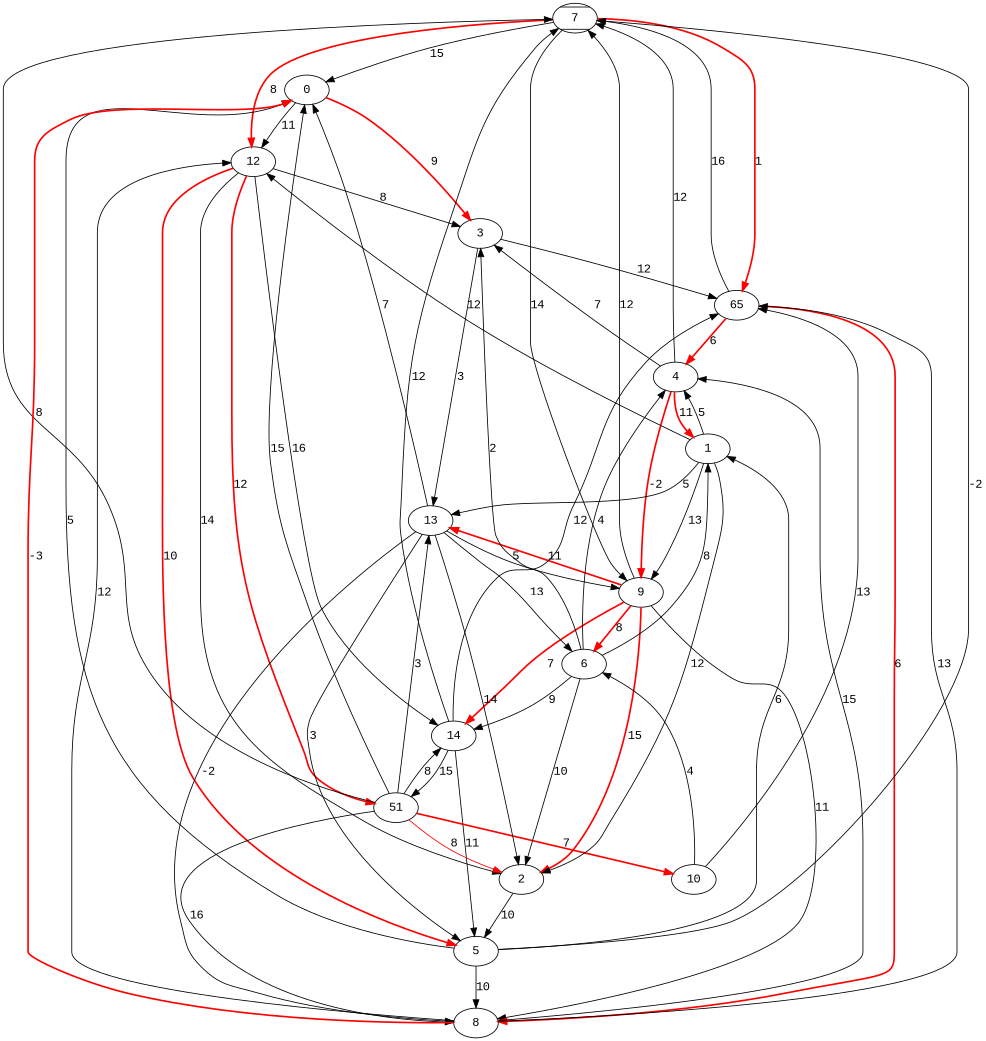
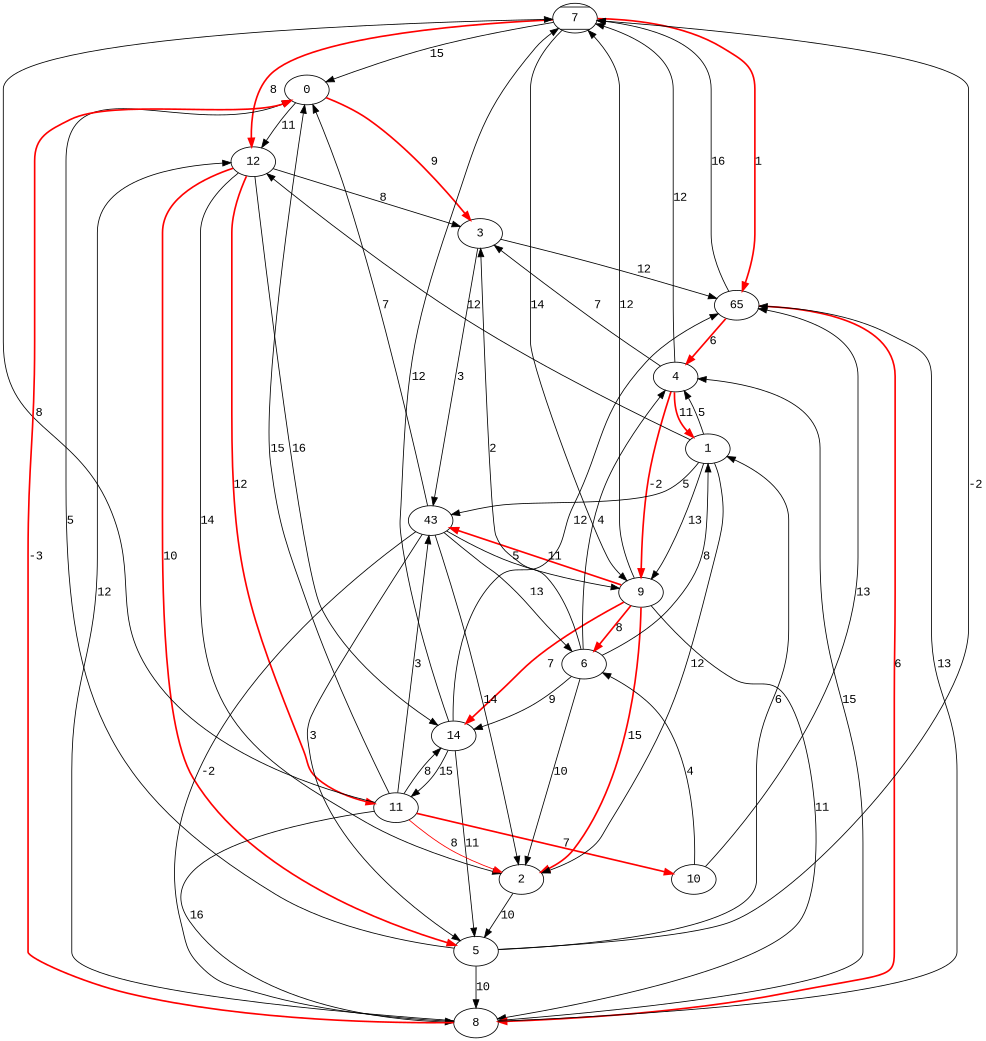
(431, 521) -> (431, 521)
(396, 808) -> (396, 808)
